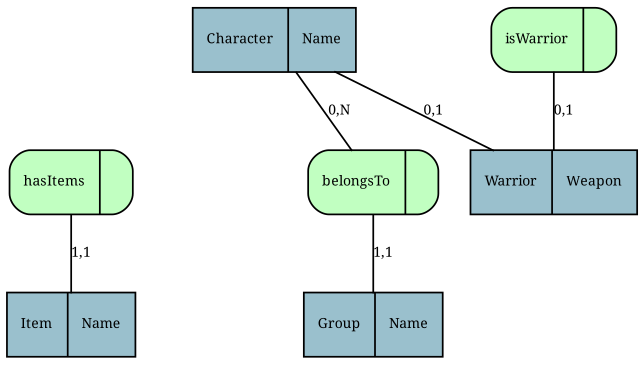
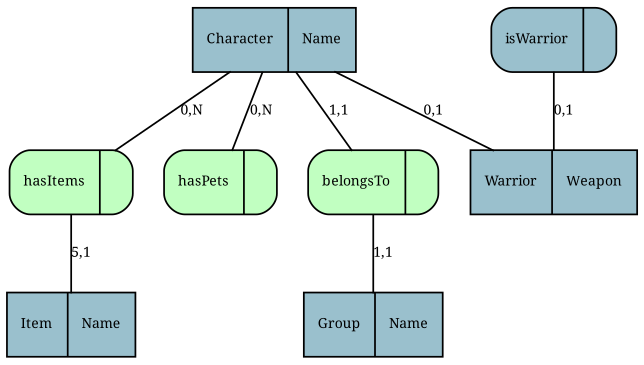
(554, 40) -> (554, 40)
none -> (173, 111)
(339, 111) -> (339, 111)
none -> (220, 182)
(82, 253) -> (82, 253)
